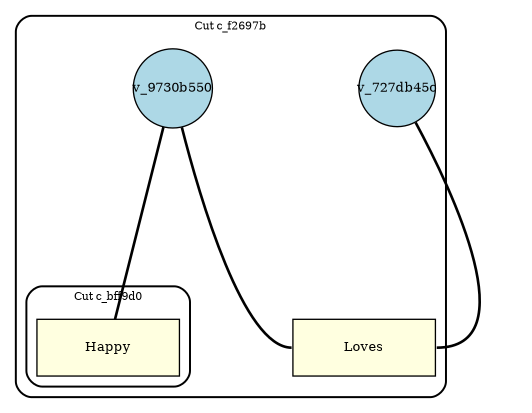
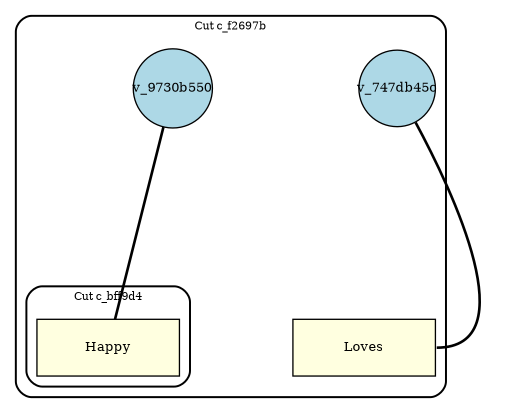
(397, 88) -> (397, 88)
(220, 249) -> none
(108, 298) -> (108, 298)
